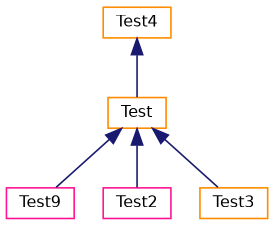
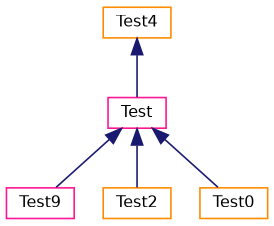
(137, 113) -> (137, 113)
(137, 203) -> (137, 203)
(234, 203) -> (234, 203)
